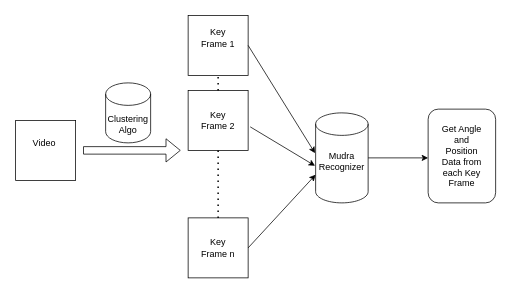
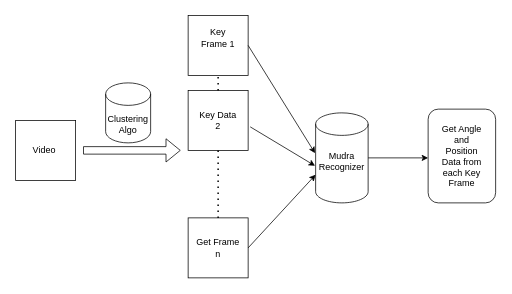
(218, 120) -> (218, 120)
(45, 143) -> (45, 150)
(218, 248) -> (218, 248)
